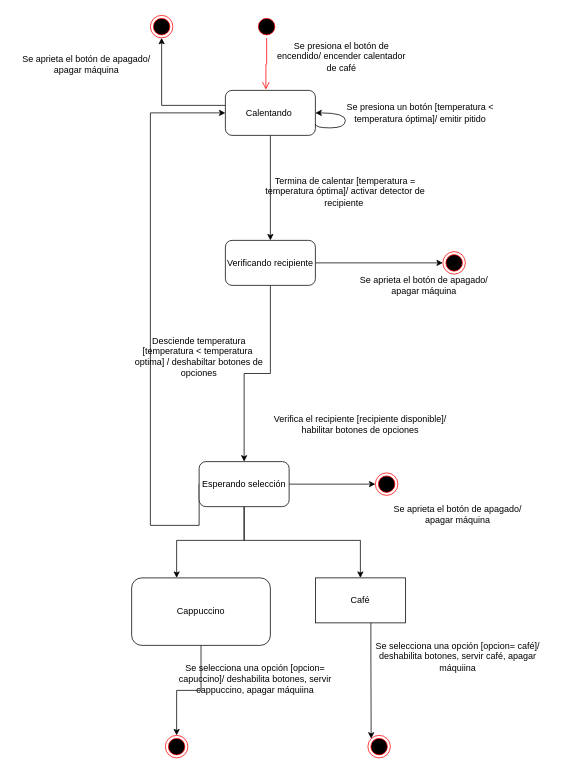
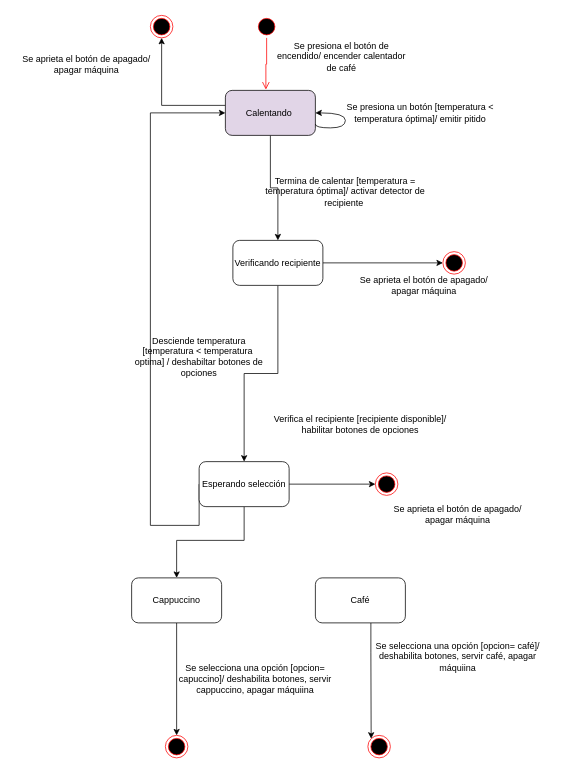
(270, 113) -> (270, 113)
(270, 263) -> (278, 263)
(319, 540) -> none
(360, 600) -> (360, 600)
(201, 612) -> (177, 600)
